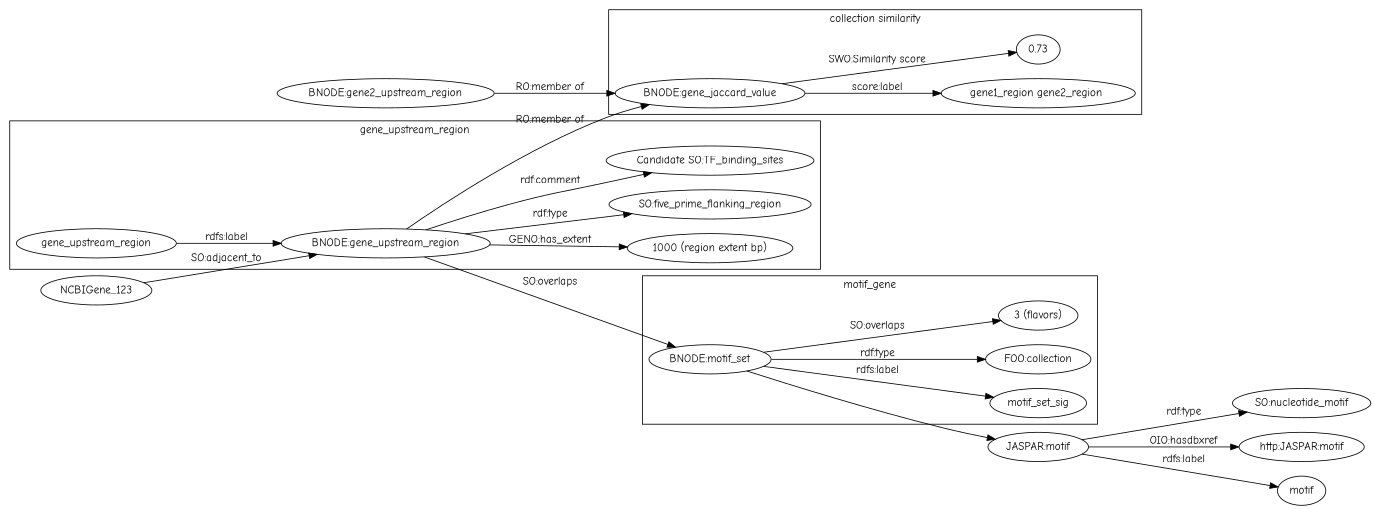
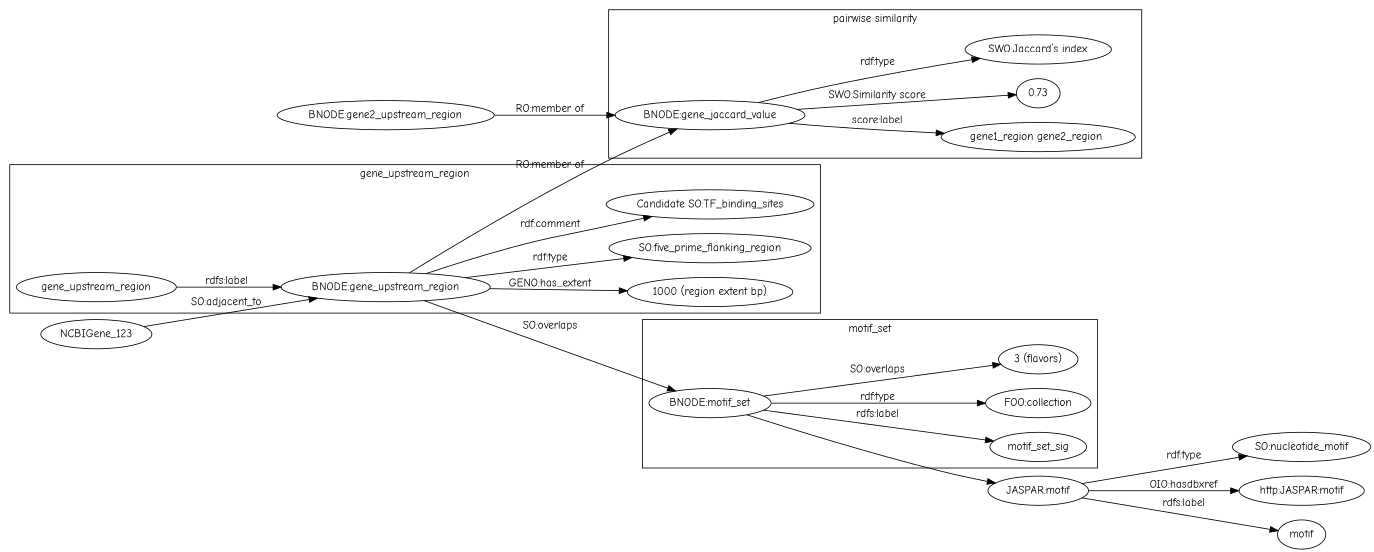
(875, 19) -> (875, 19)
none -> (1038, 49)
(870, 285) -> (870, 329)
